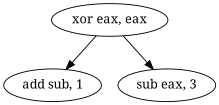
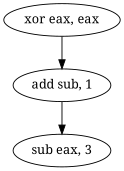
(135, 49) -> (62, 113)
